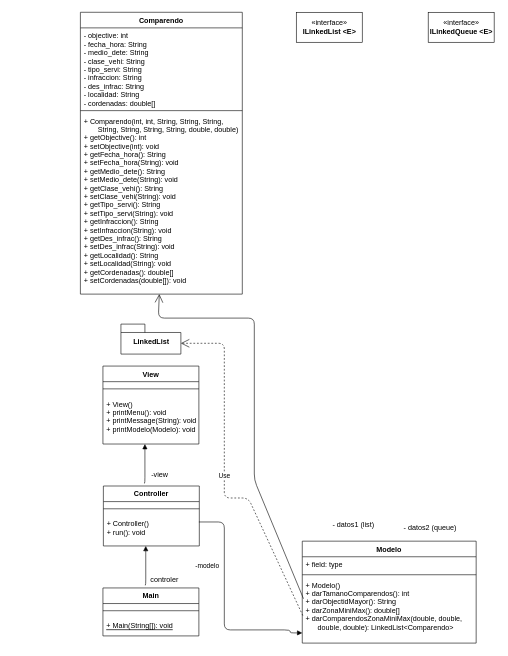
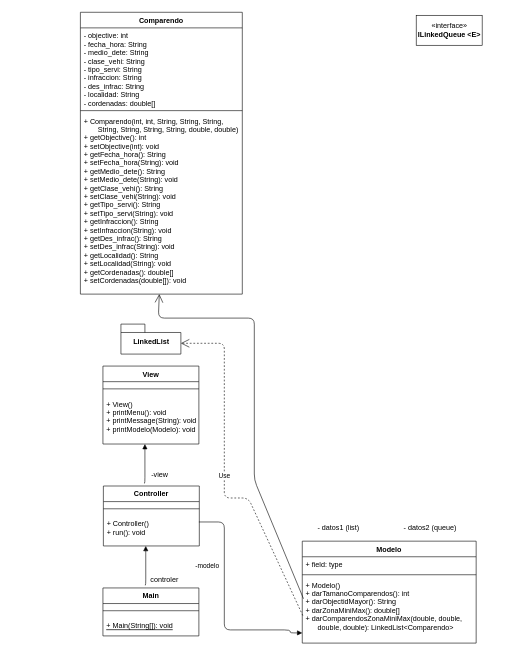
(329, 27) -> none
(461, 27) -> (449, 30)
(353, 525) -> (338, 528)
